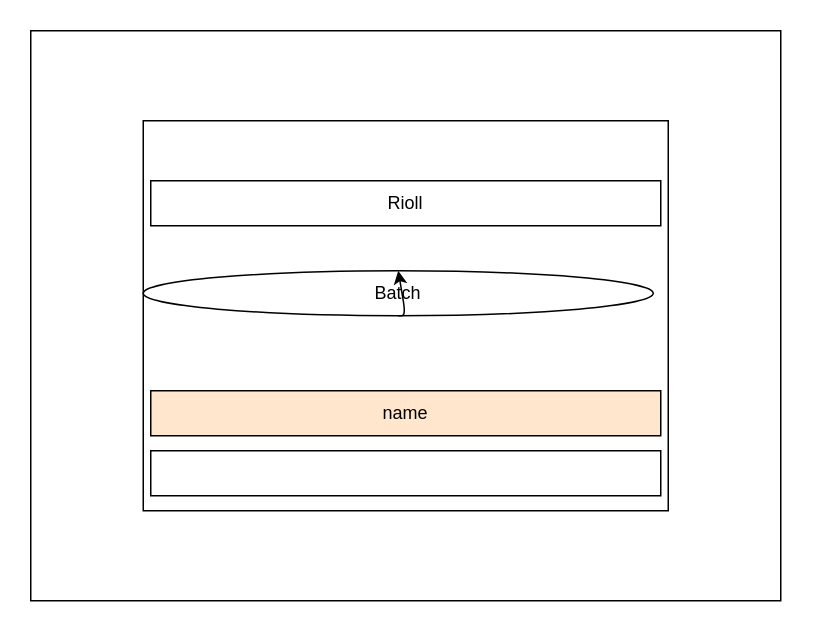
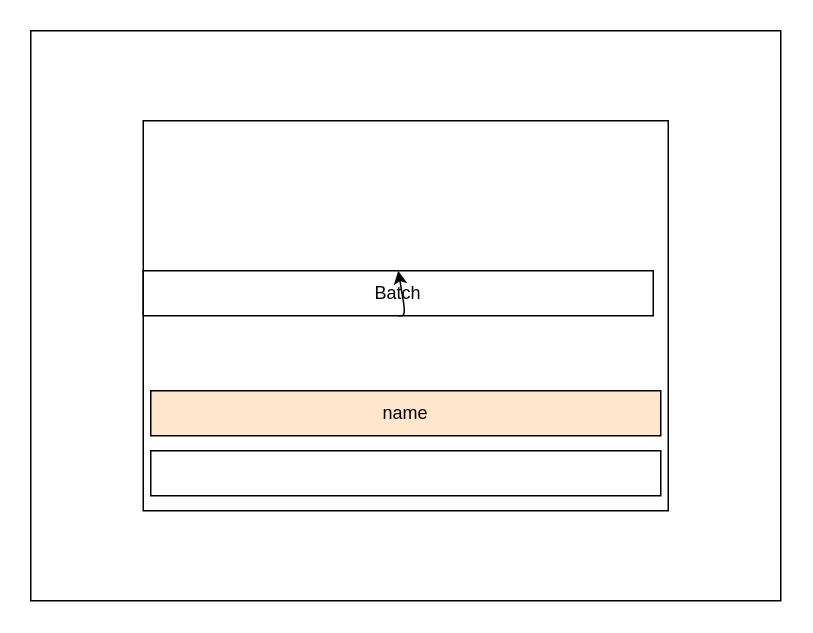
(406, 203) -> none
(398, 293) -> (398, 293)
